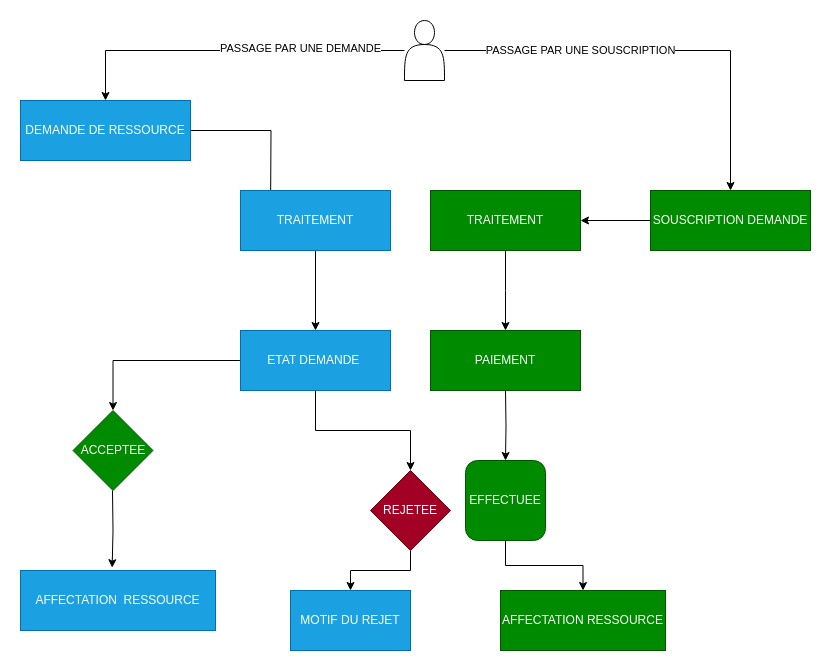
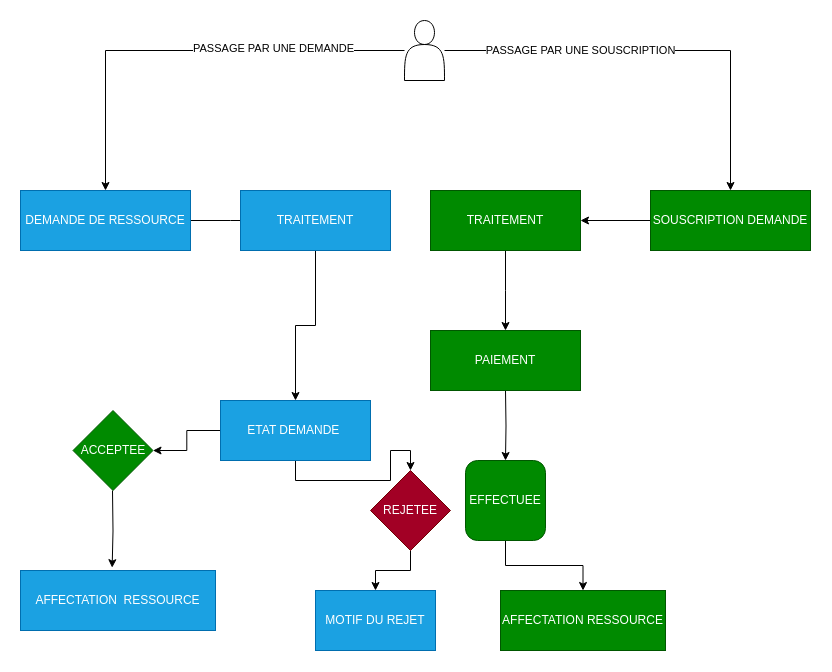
(106, 131) -> (106, 221)
(316, 361) -> (296, 431)
(351, 621) -> (376, 621)
